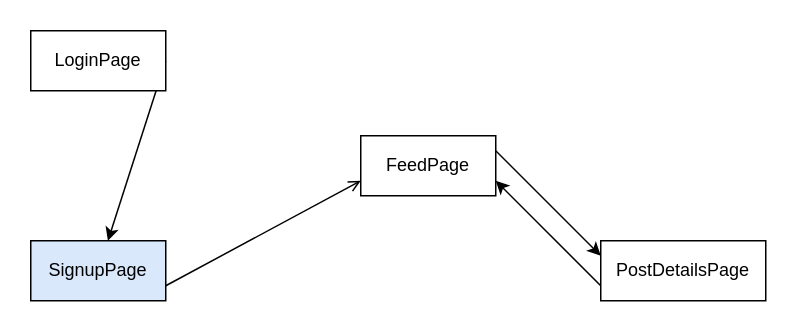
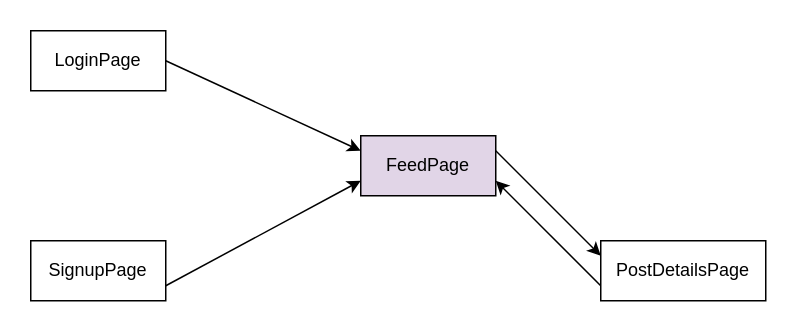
(134, 161) -> (258, 104)
(428, 166) -> (428, 166)
(353, 185) -> (351, 186)
(98, 271) -> (98, 271)
